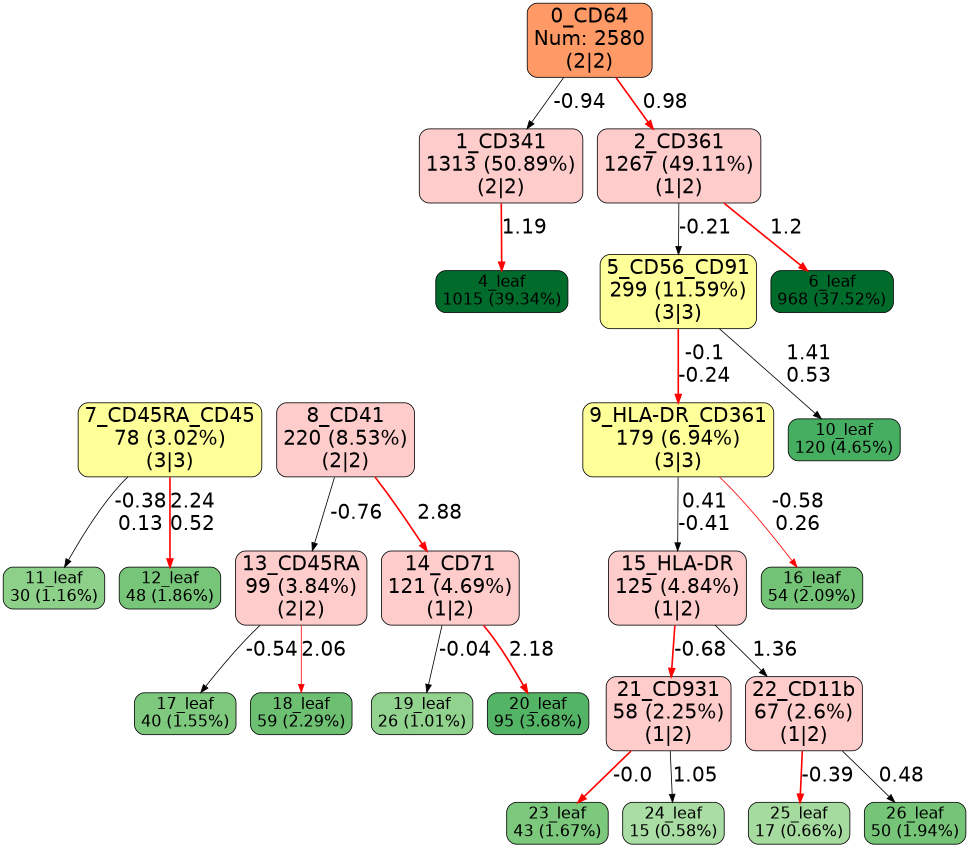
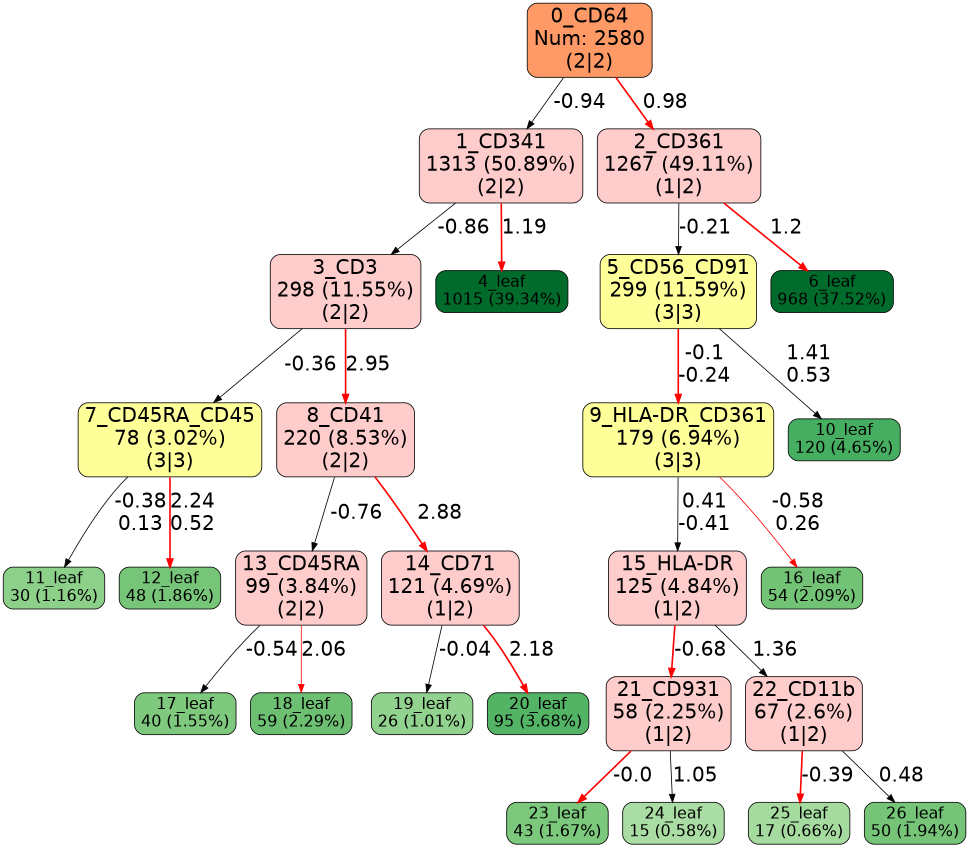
none -> (346, 292)
